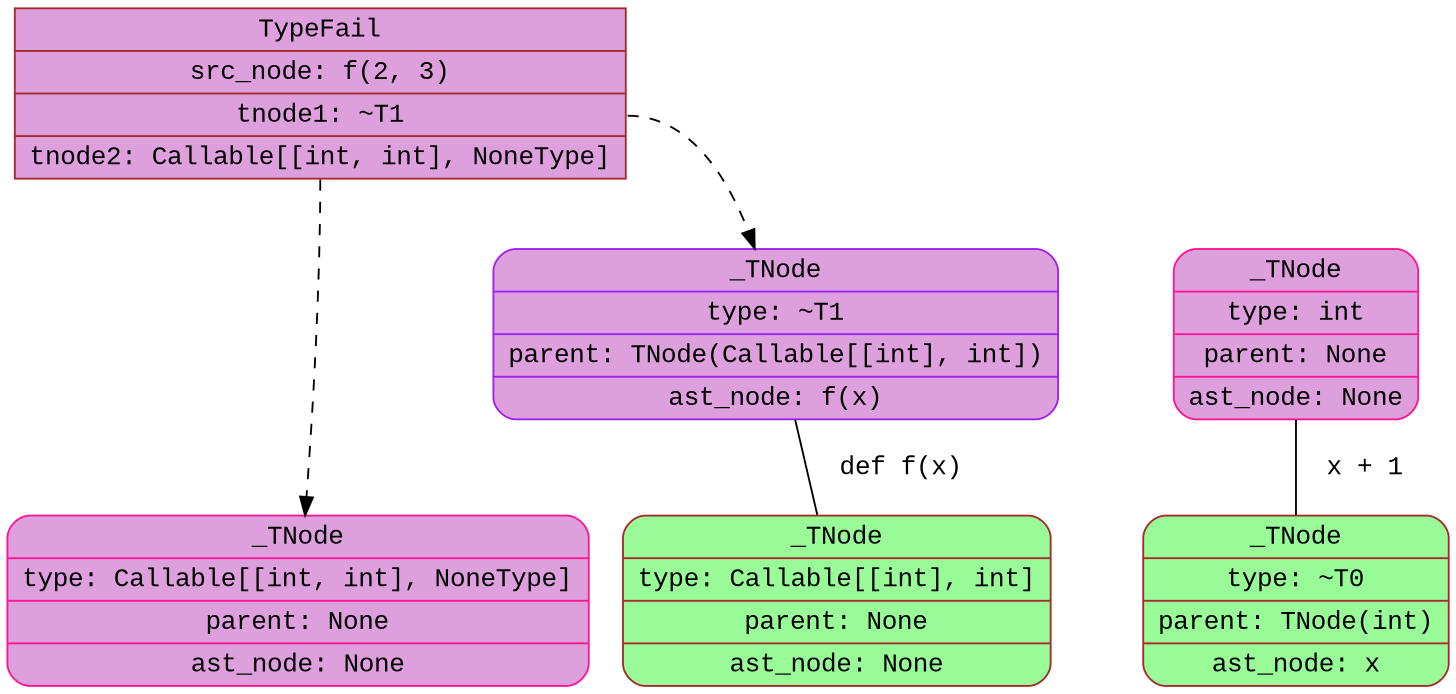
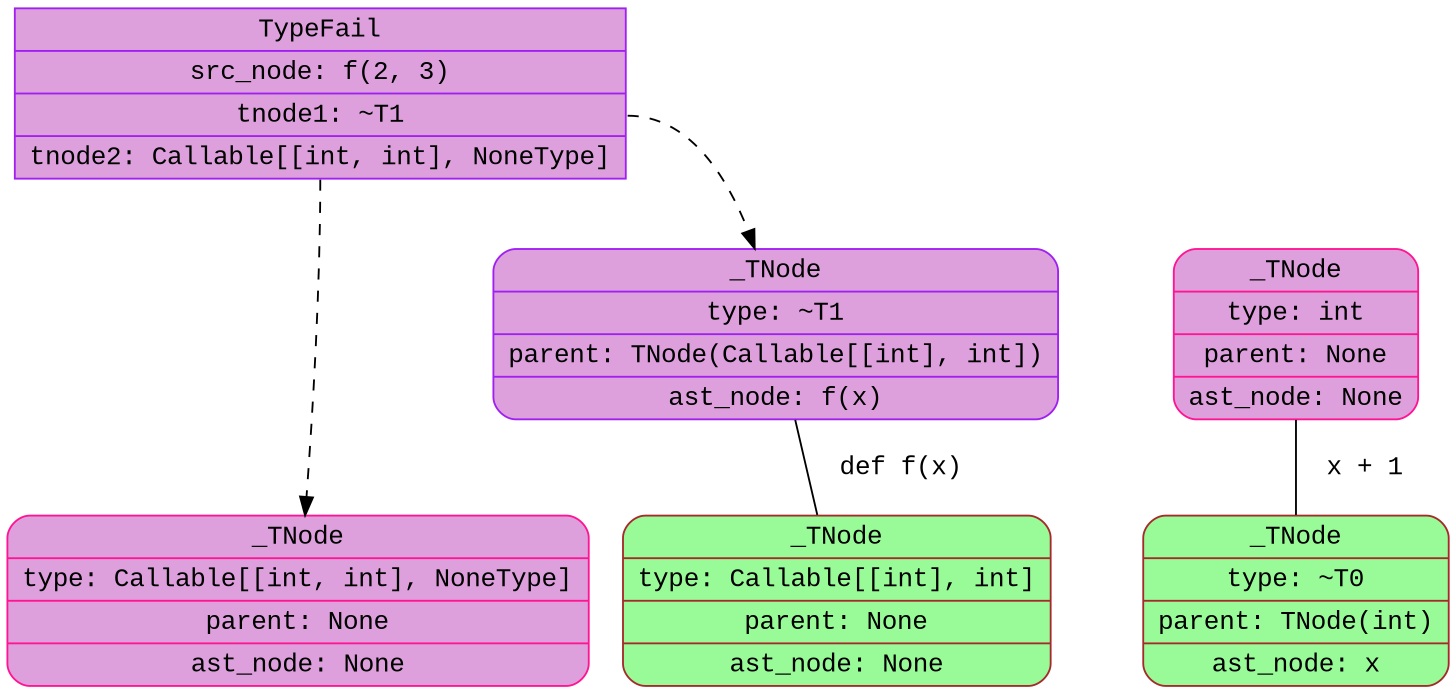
(320, 93) -> (320, 93)
